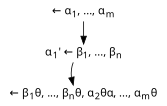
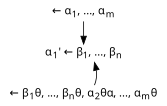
(71, 70) -> (96, 78)
